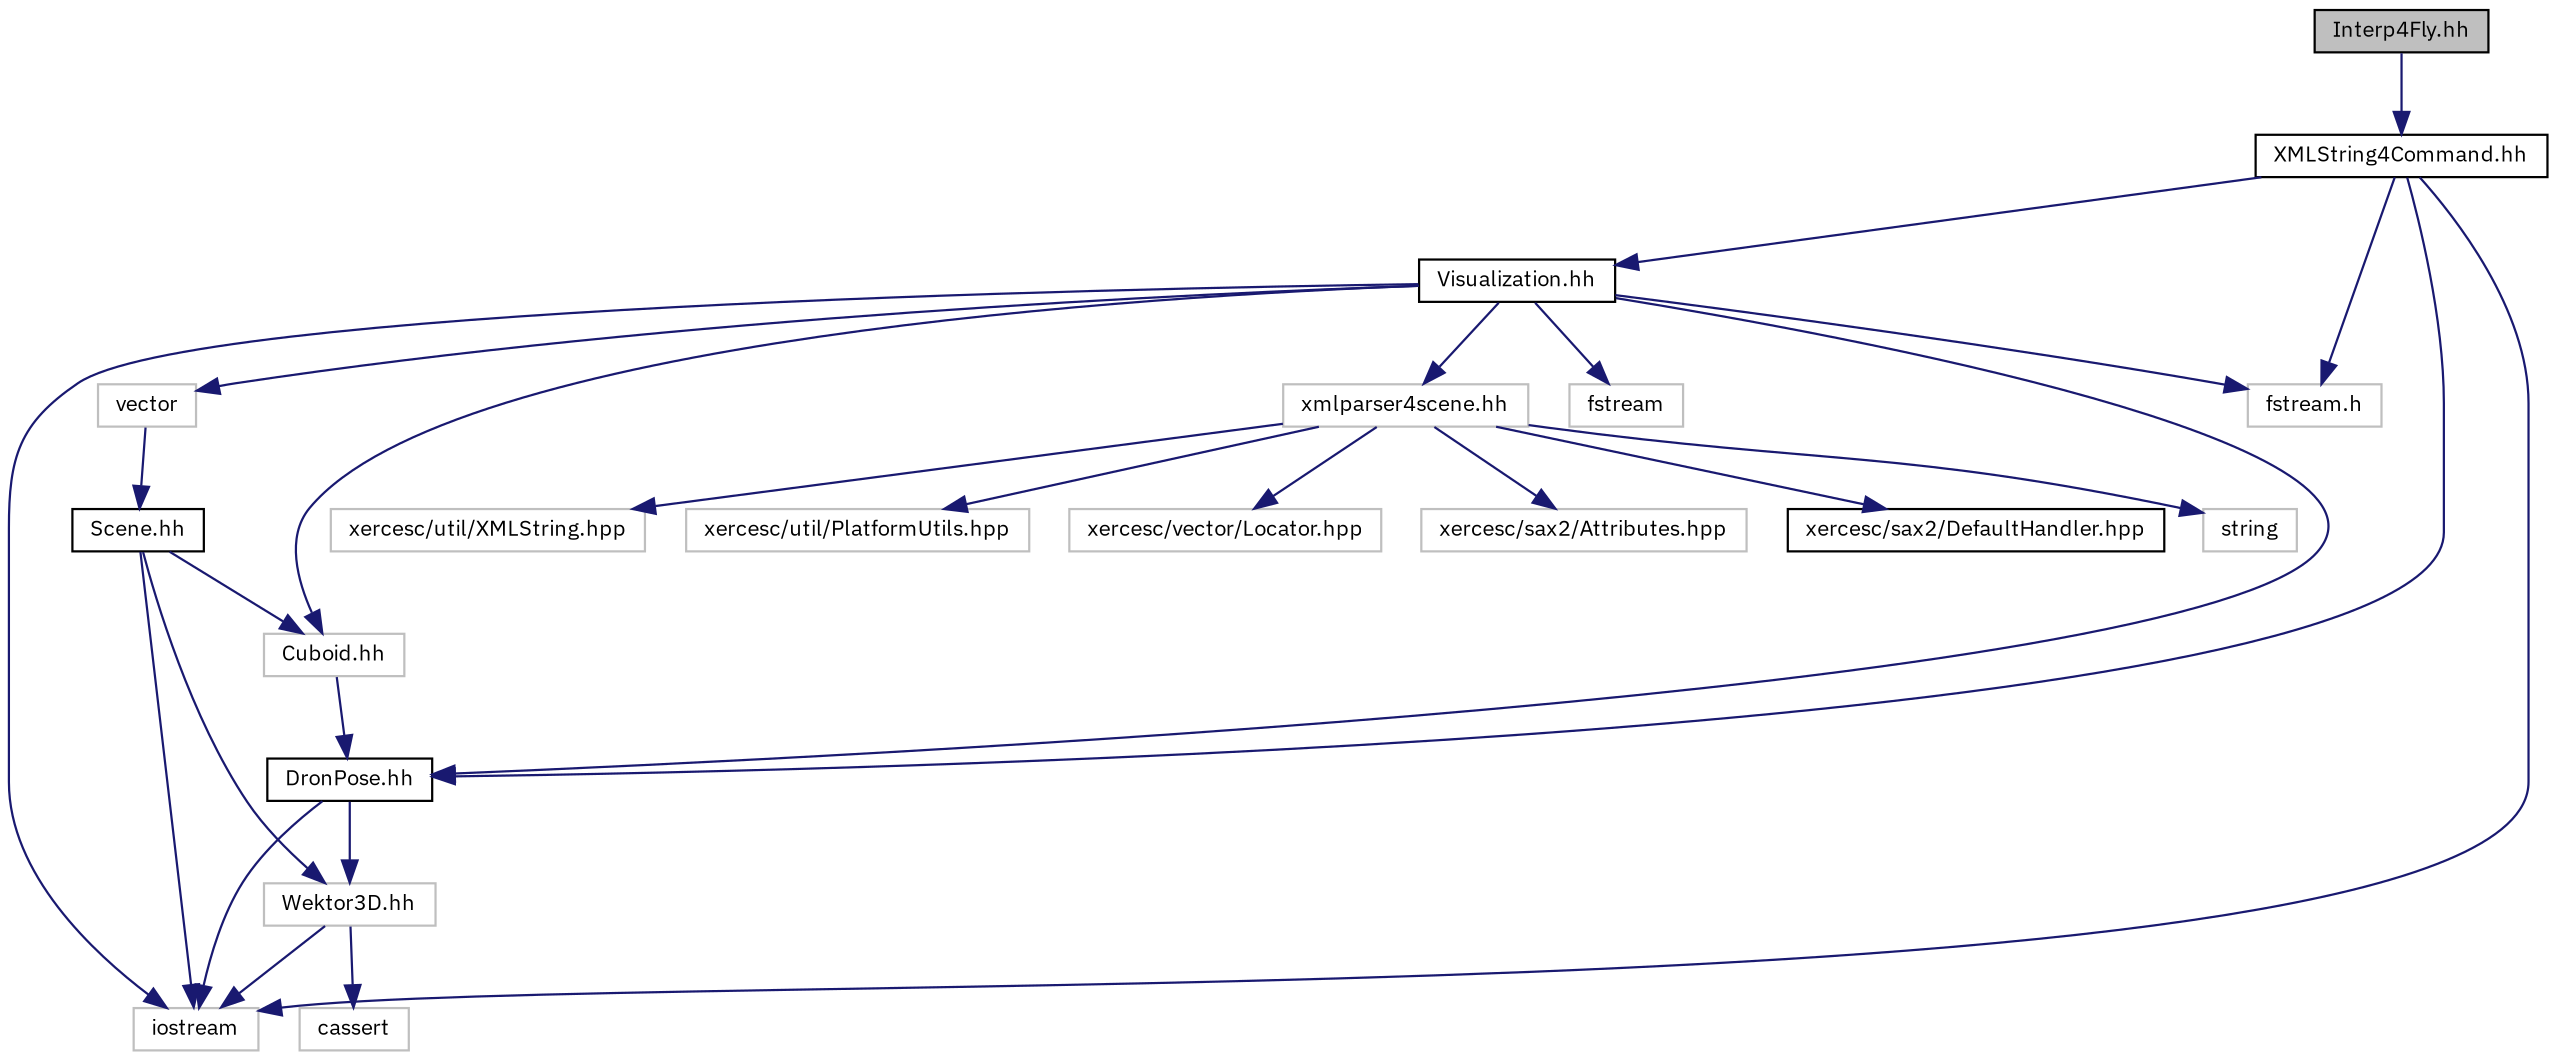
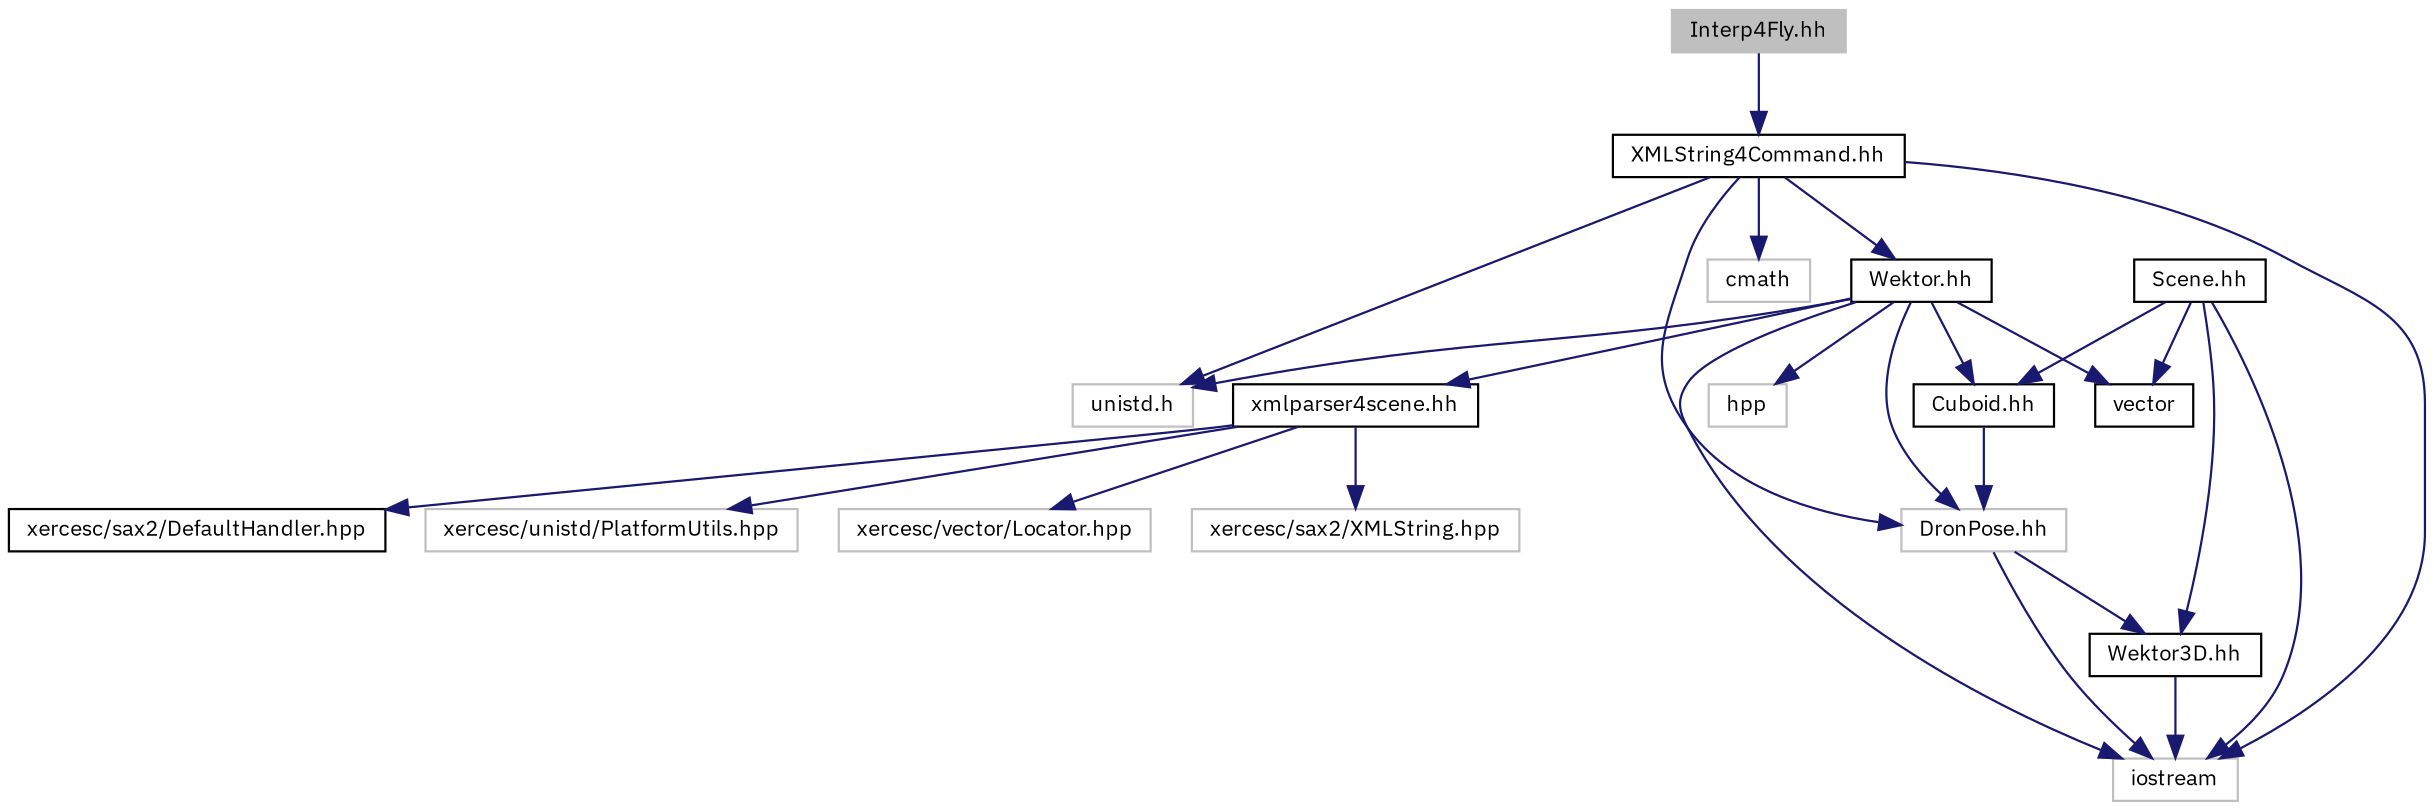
(2402, 31) -> (1759, 31)
(1517, 281) -> (1921, 281)
none -> (1759, 281)
(147, 405) -> (2144, 405)
(1406, 405) -> (1356, 405)
(1626, 405) -> (1748, 405)
(2315, 405) -> (1133, 405)
(143, 457) -> (2177, 333)
(488, 530) -> none
(858, 530) -> (612, 530)
(1584, 530) -> (1356, 530)
(2250, 530) -> none
(334, 655) -> (1984, 405)
(350, 780) -> (1984, 530)
(350, 904) -> (2175, 655)
(354, 1029) -> none
